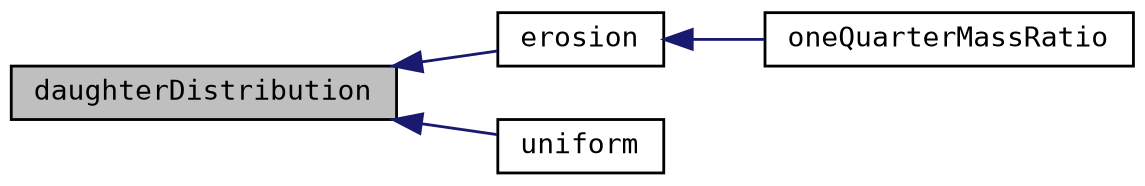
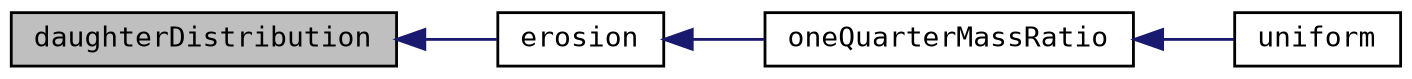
(459, 129) -> (1199, 39)
